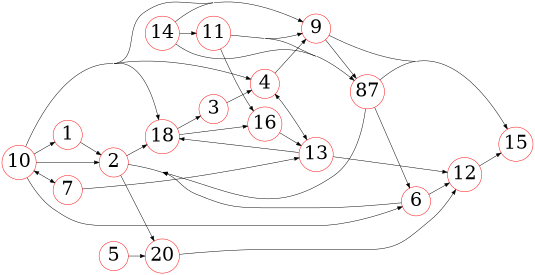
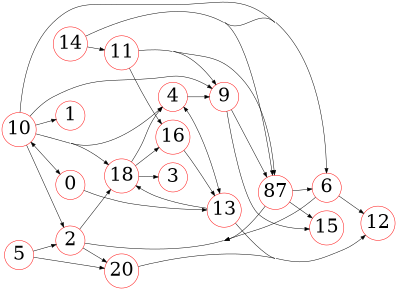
(193, 10) -> (250, 22)
(237, 98) -> (145, 136)
(89, 147) -> (42, 248)
(488, 161) -> none
(68, 190) -> (70, 185)
